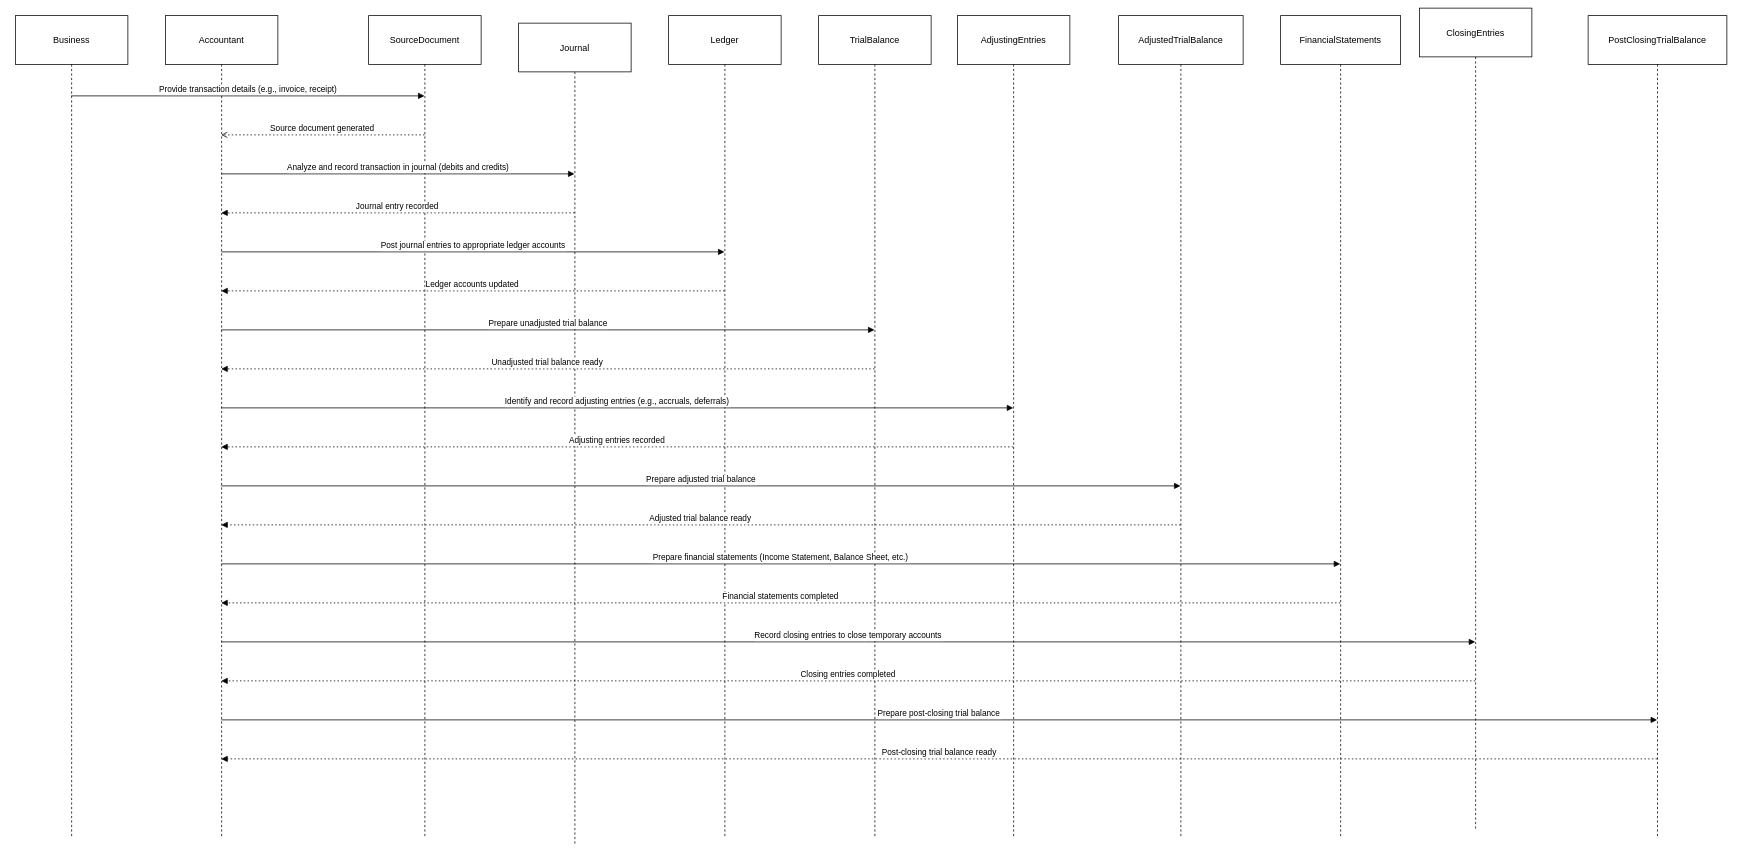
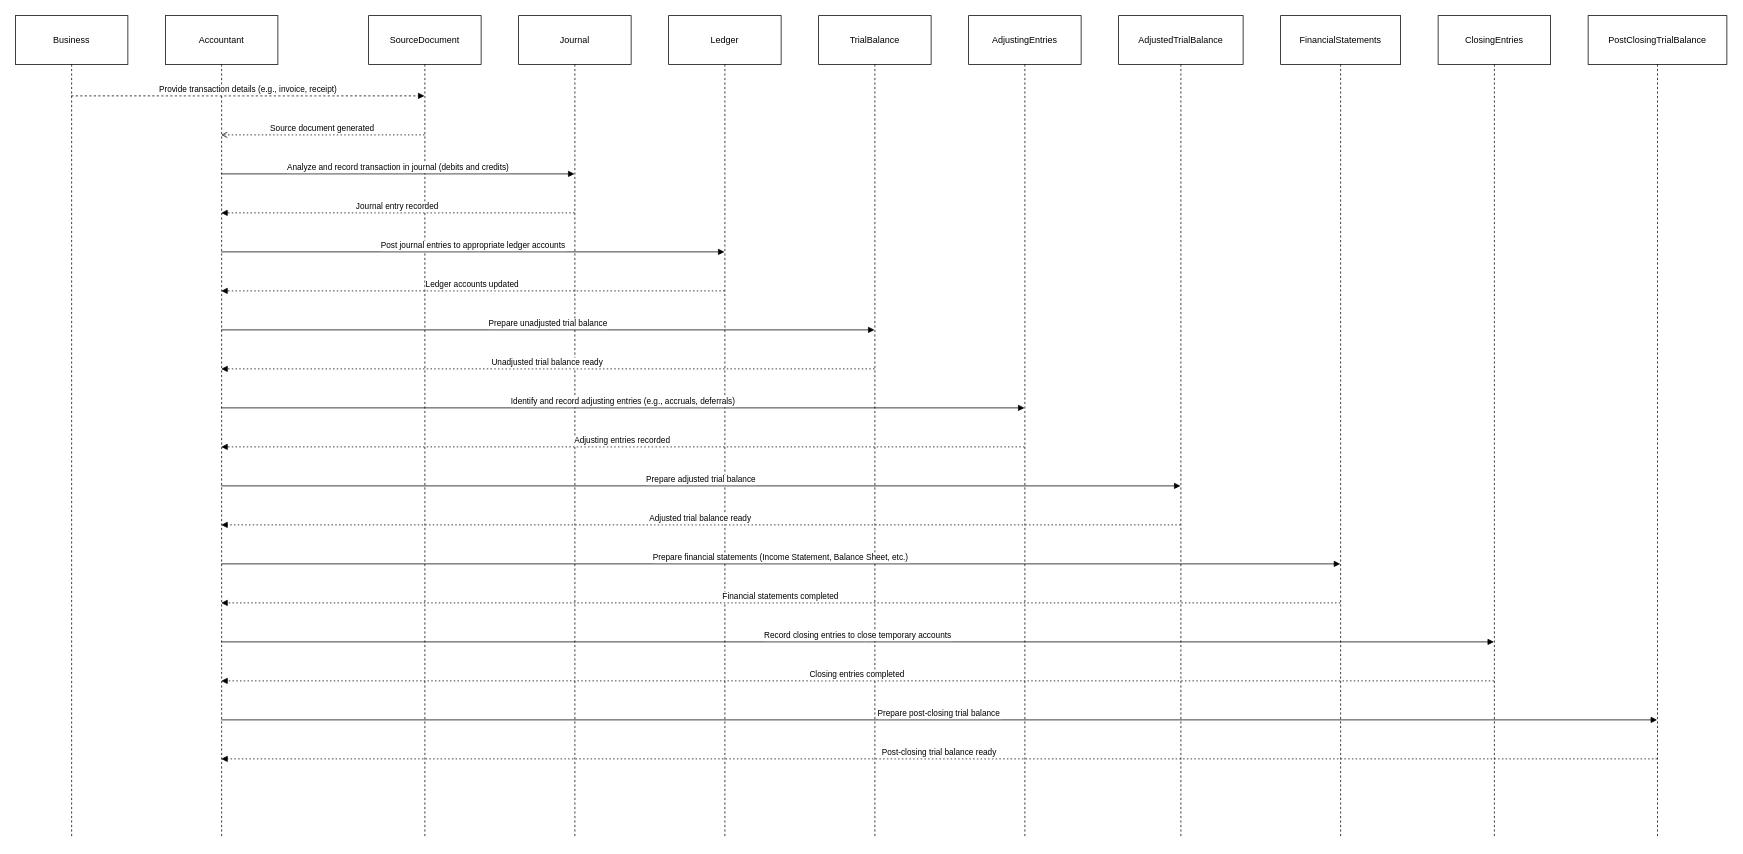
(246, 96) -> (246, 96)
(1476, 419) -> (1494, 426)
(1014, 426) -> (1025, 426)
(575, 434) -> (575, 426)
